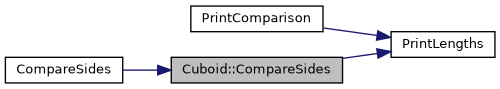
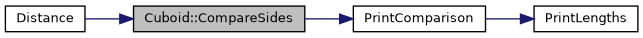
(360, 56) -> (322, 19)
(64, 70) -> (45, 19)
